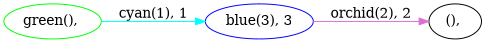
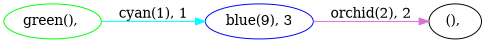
(259, 21) -> (259, 21)
